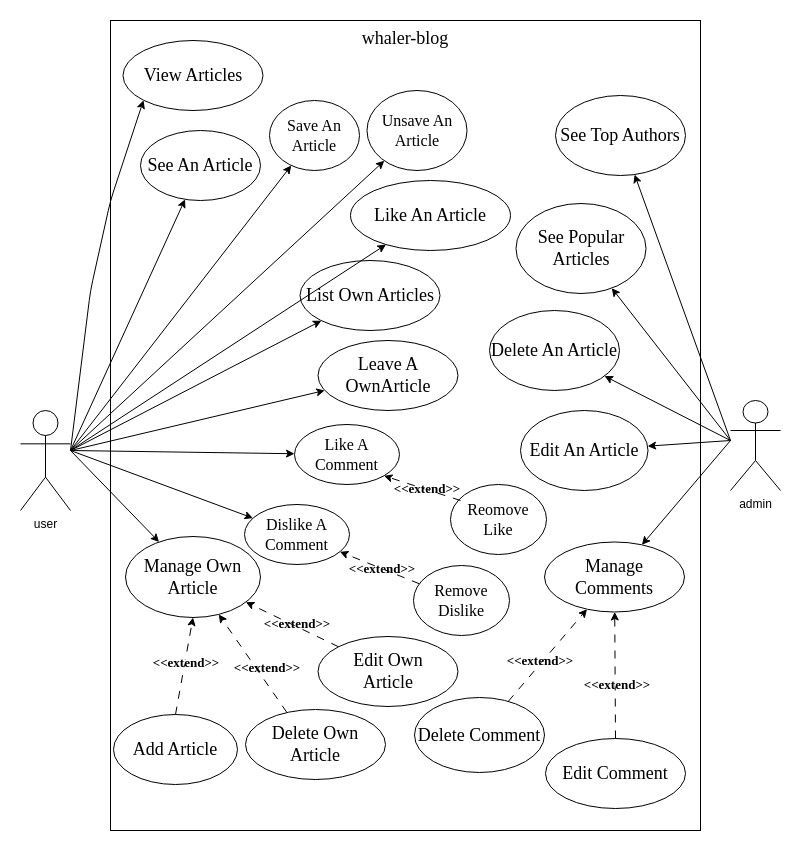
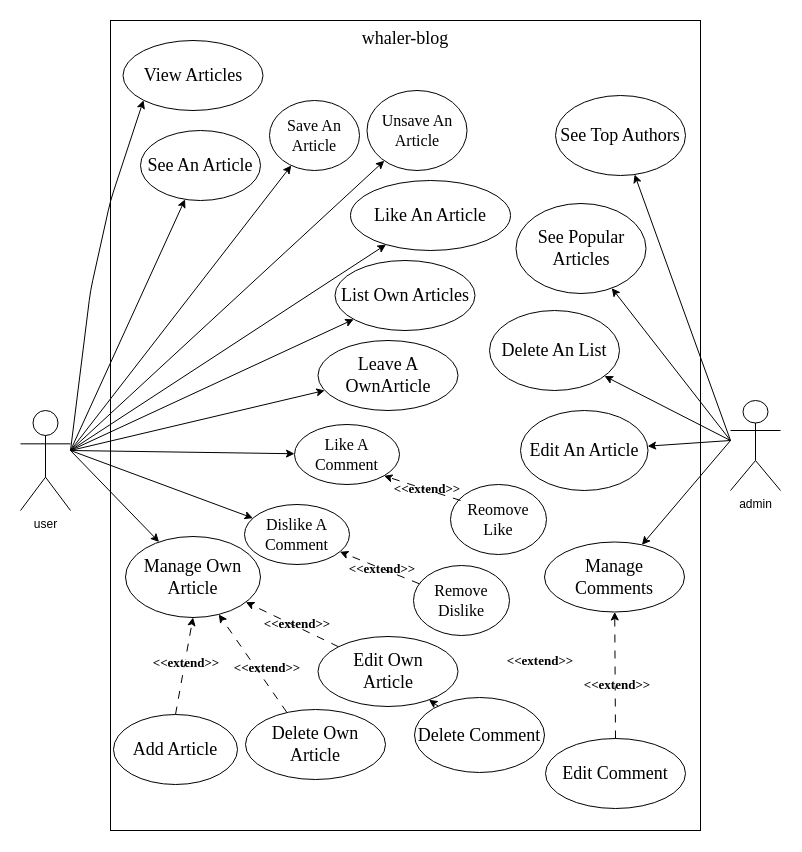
(370, 296) -> (405, 296)
(555, 351) -> (555, 351)
(566, 634) -> (436, 705)
